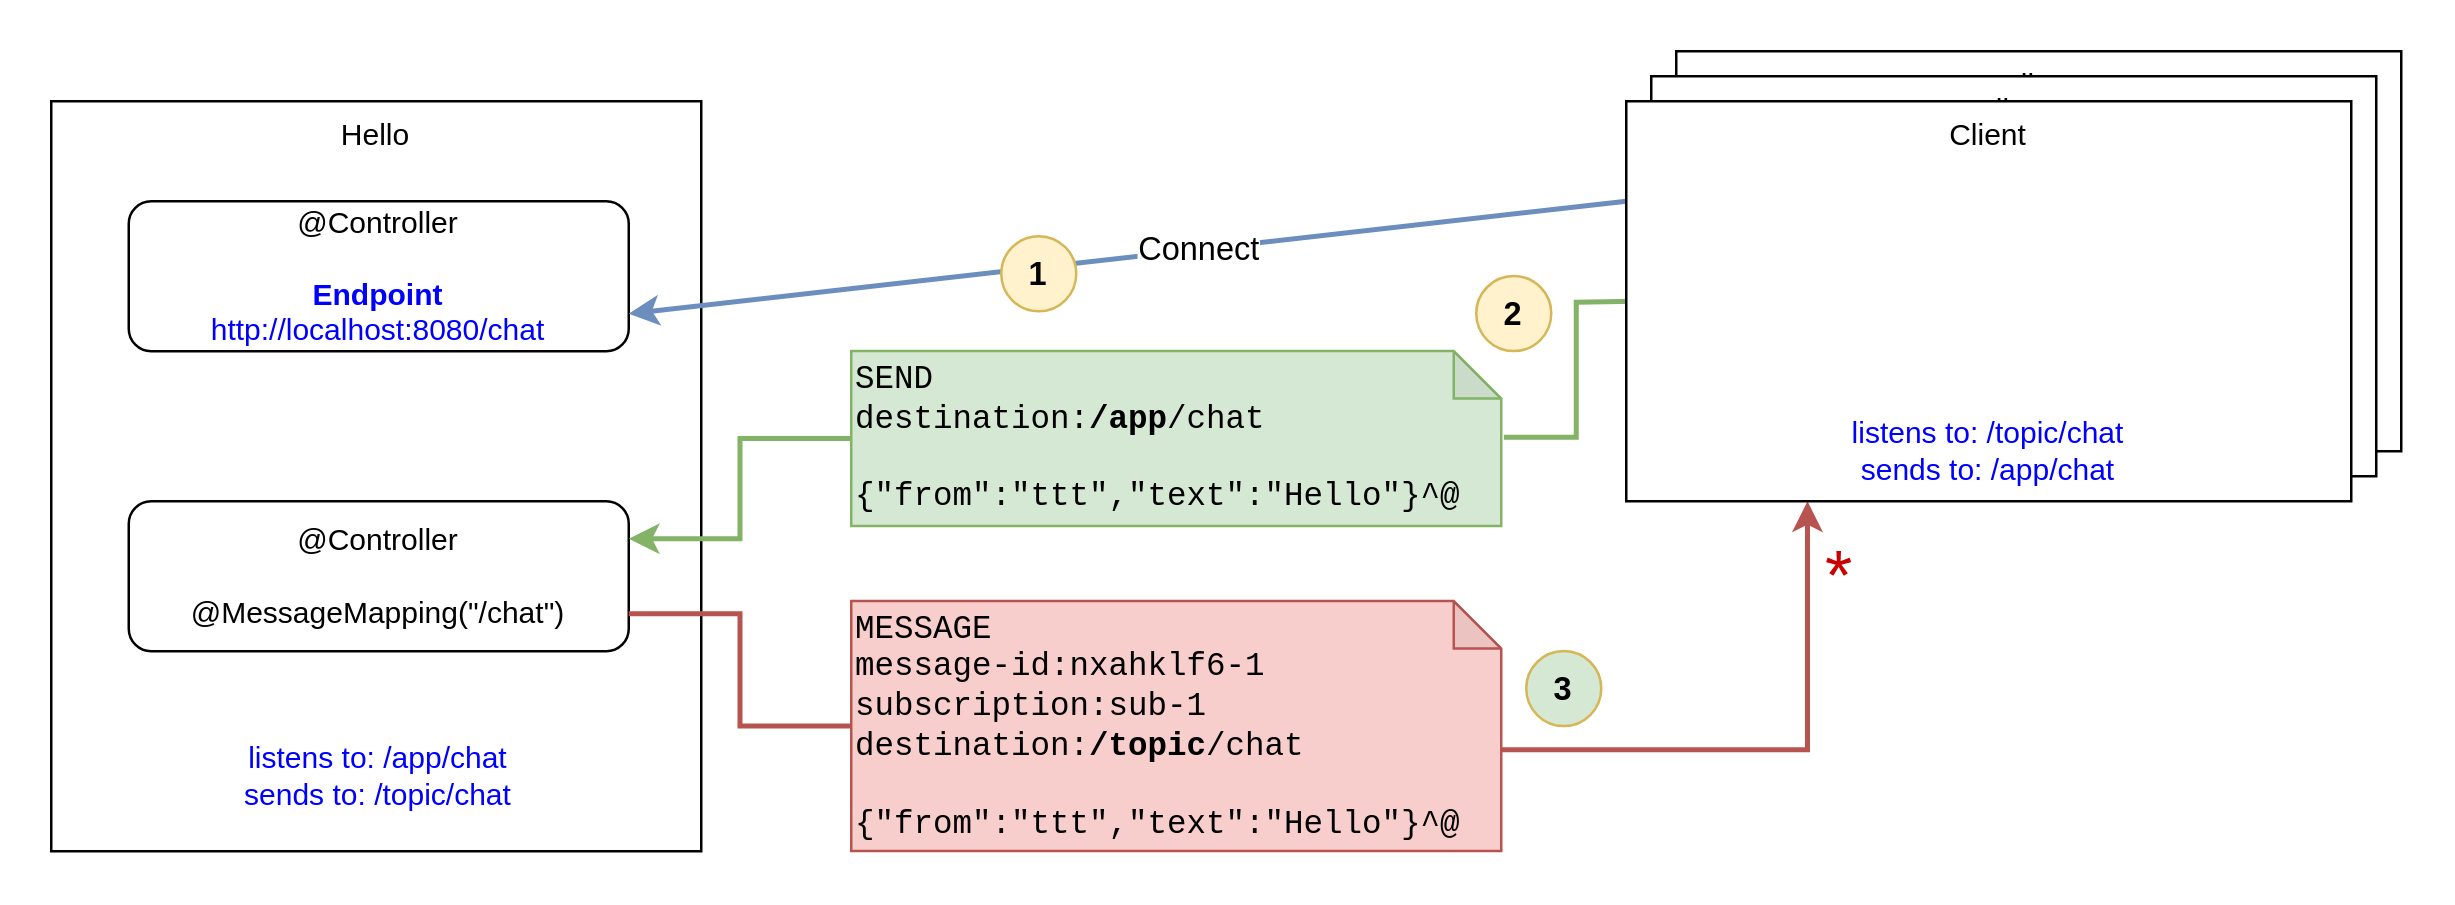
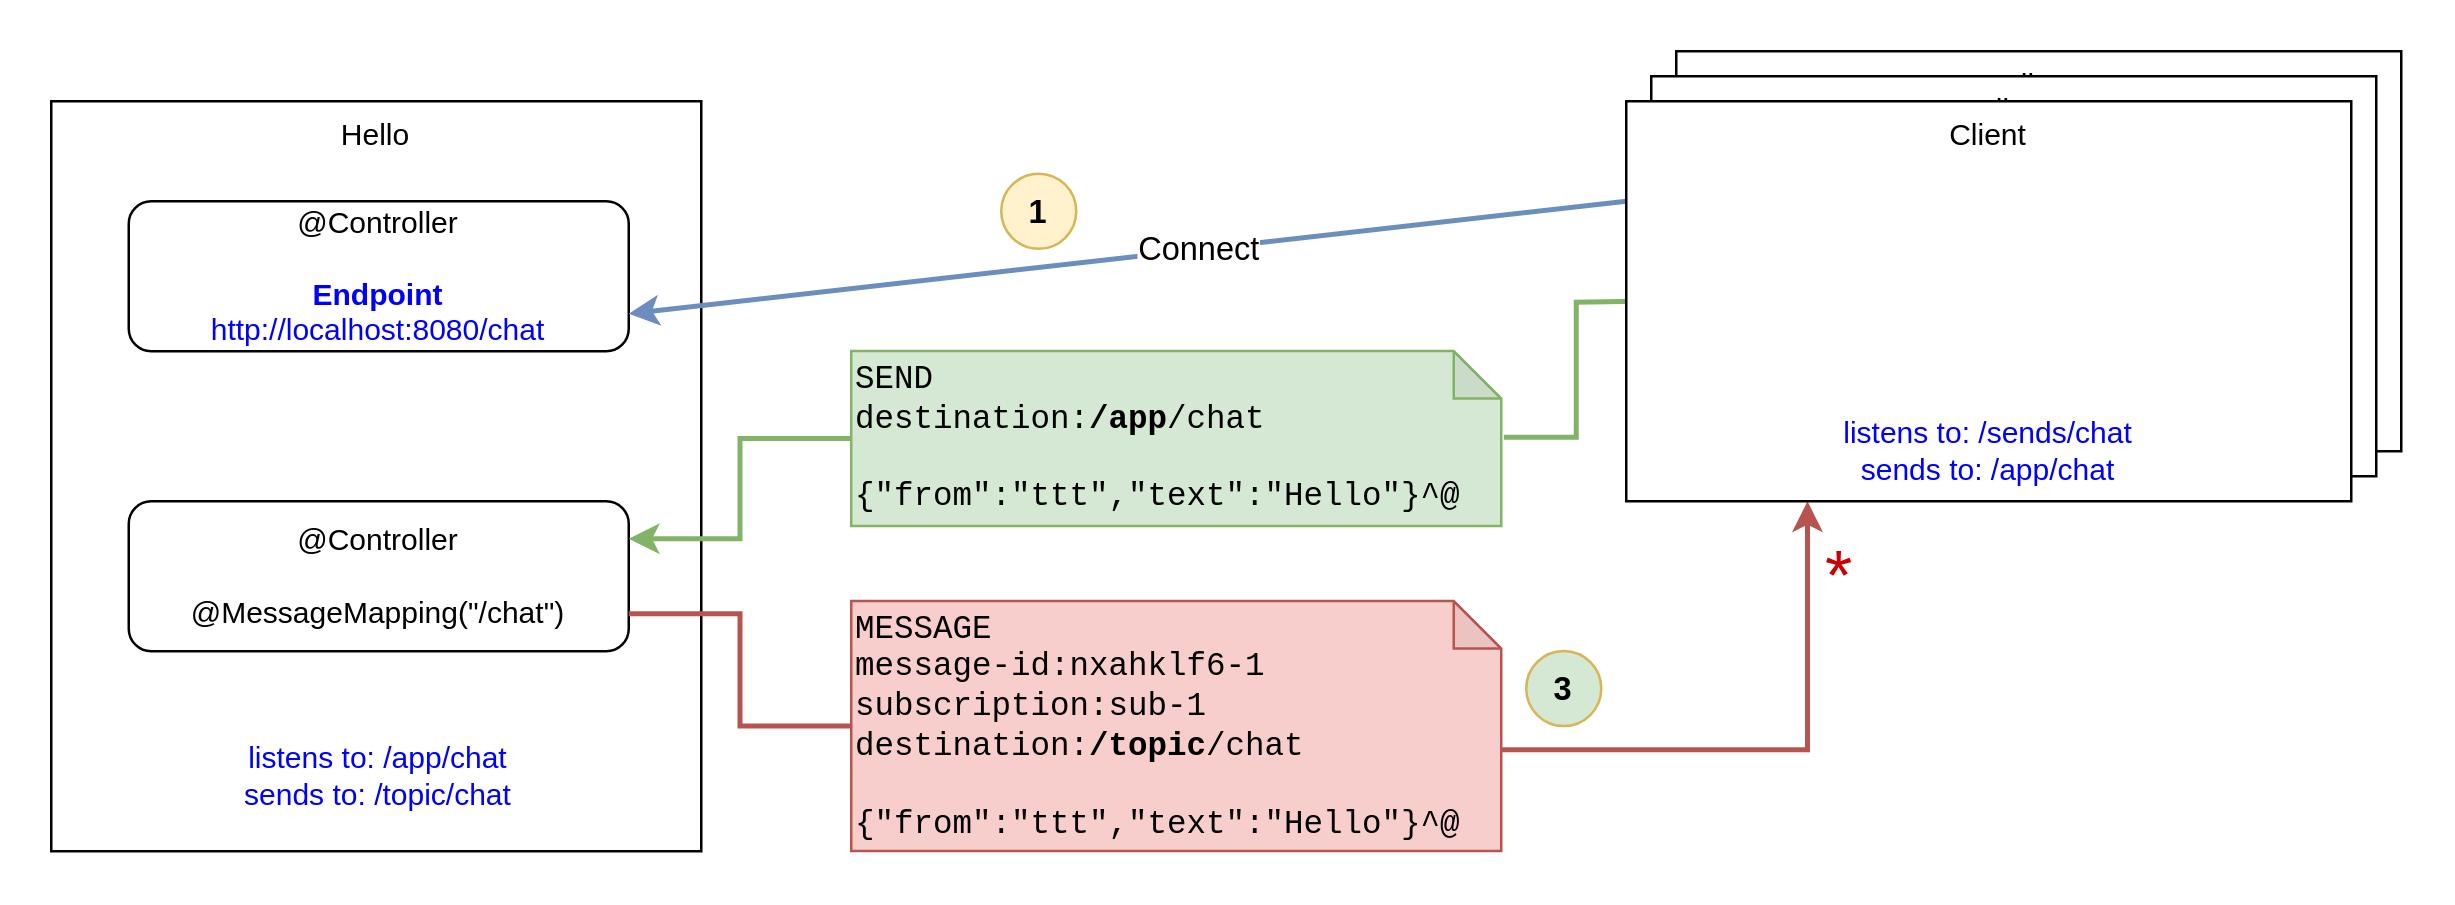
(1039, 274) -> (1039, 211)
(1514, 314) -> none
(1989, 451) -> (1989, 451)
